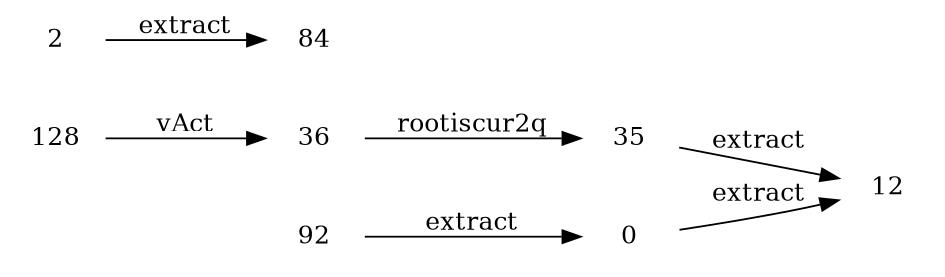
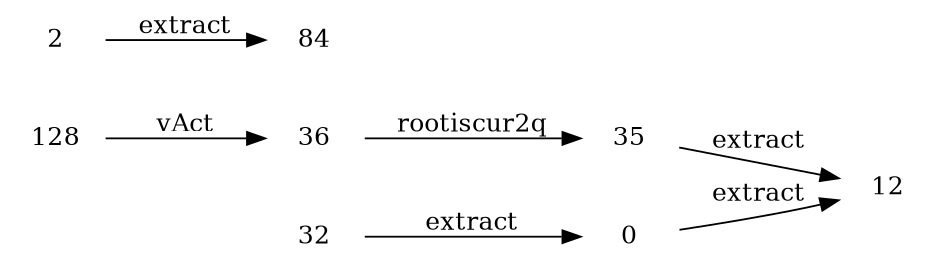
(315, 237) -> (315, 237)
